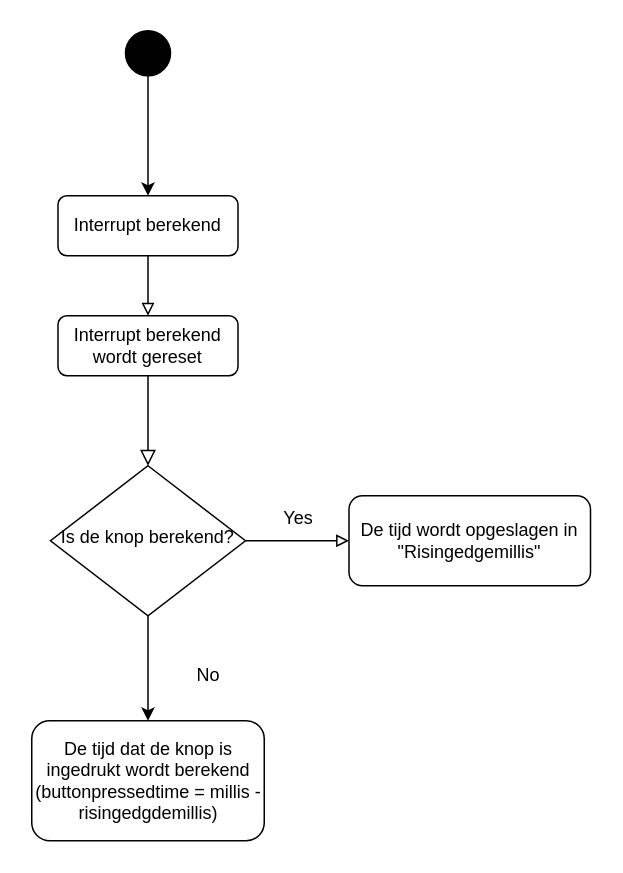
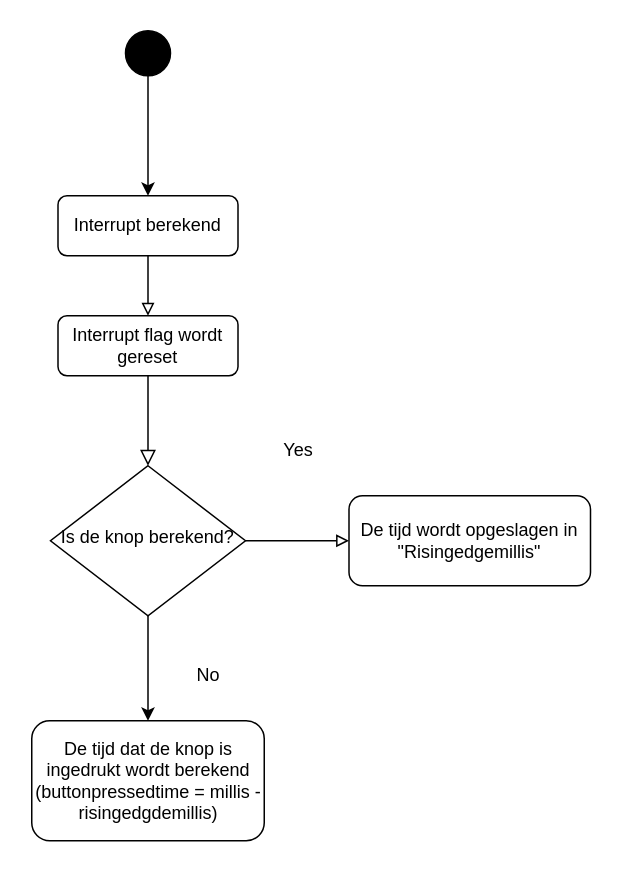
(148, 346) -> (148, 346)
(298, 518) -> (298, 451)
